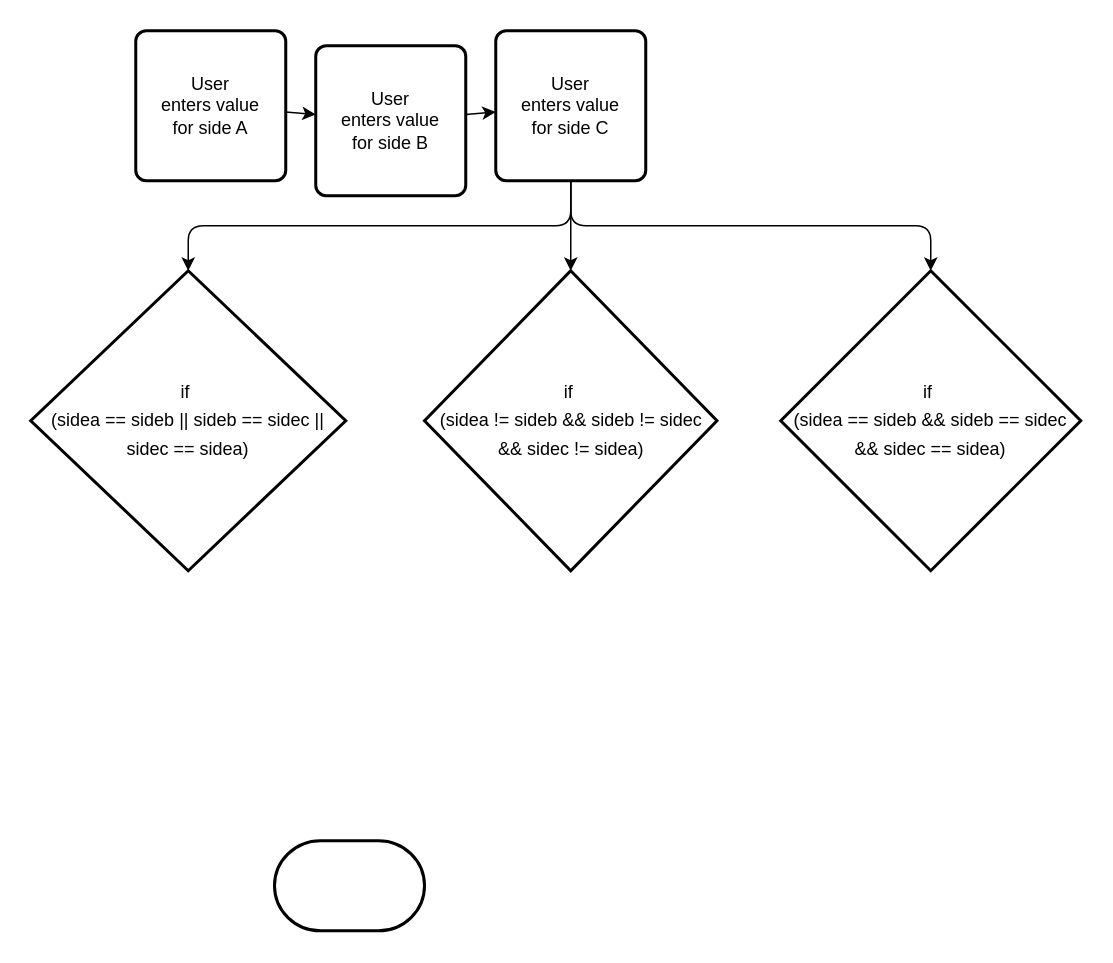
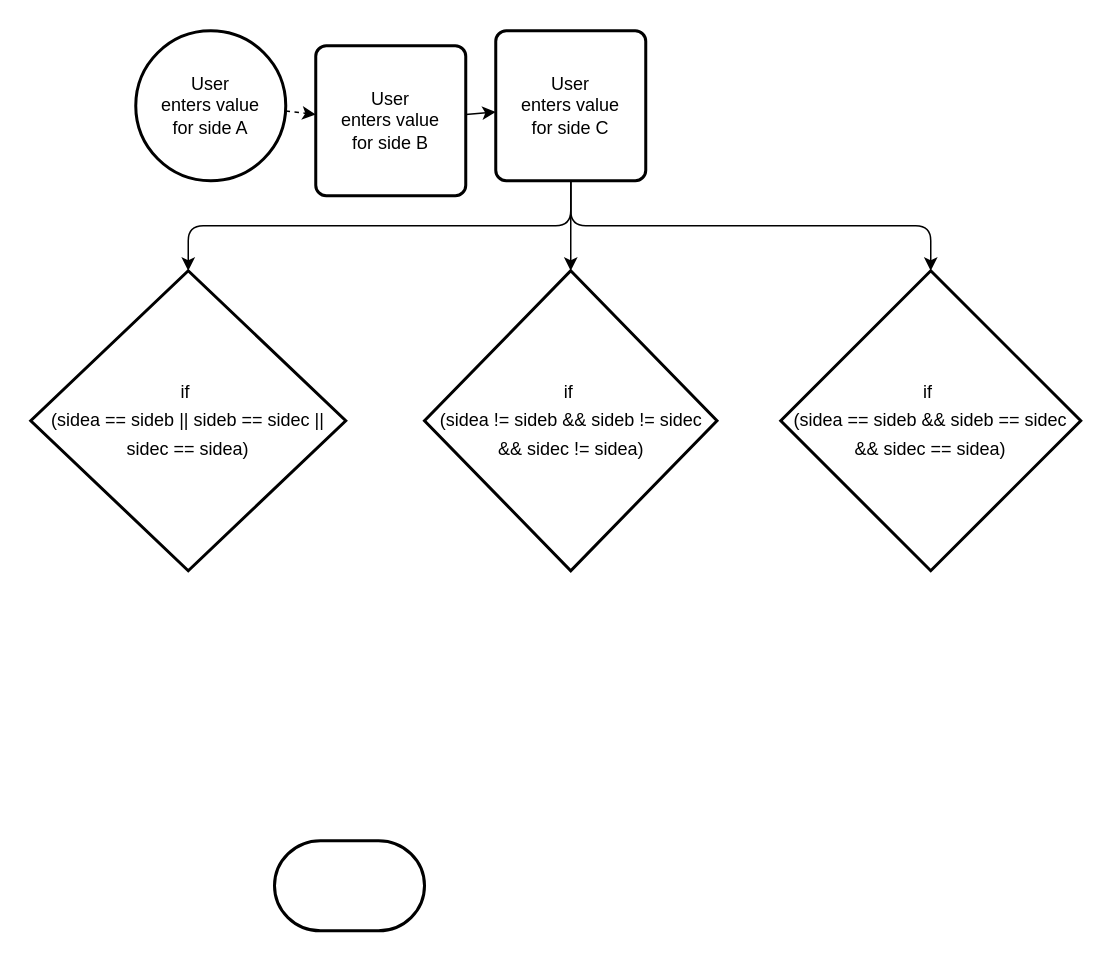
(211, 106) -> (211, 106)
(295, 113) -> (295, 112)
